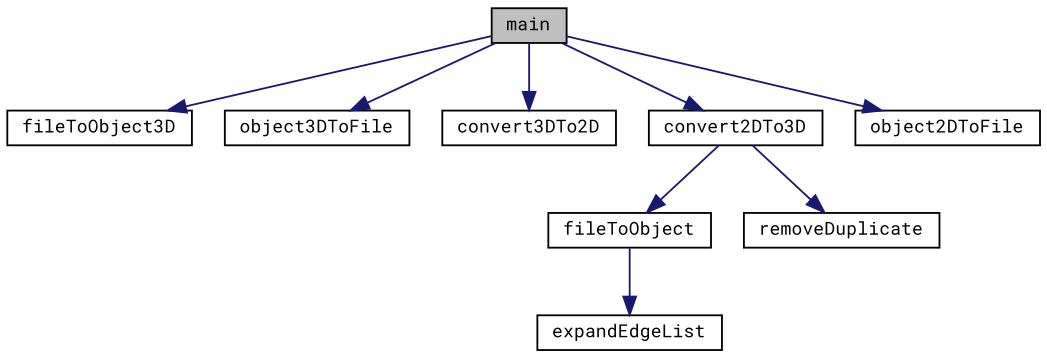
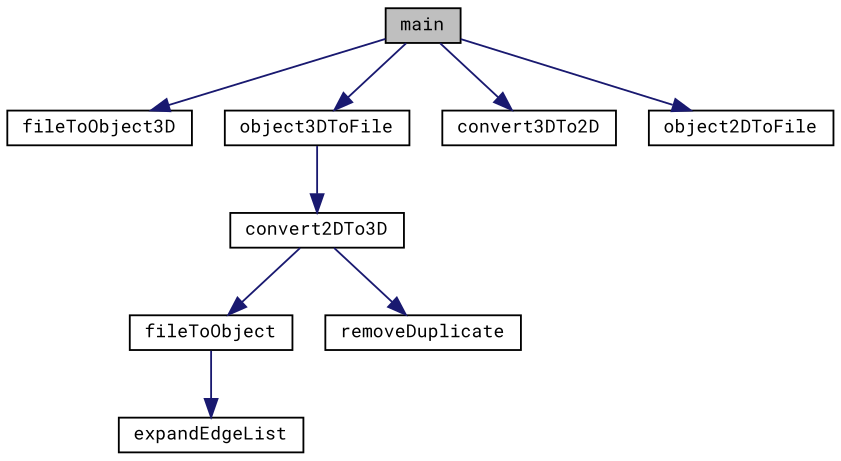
(624, 73) -> (317, 170)
